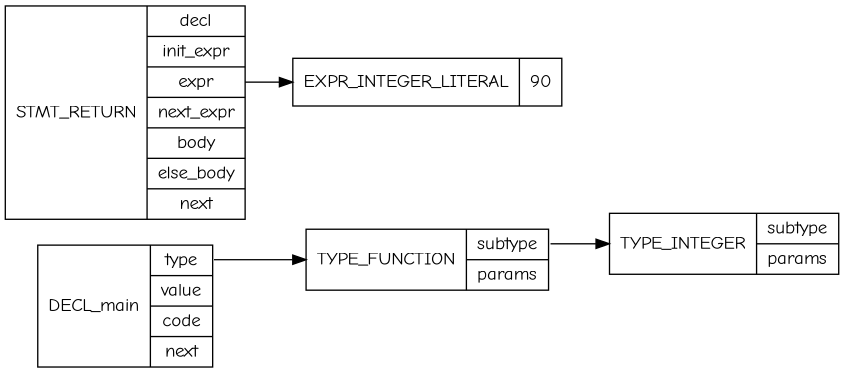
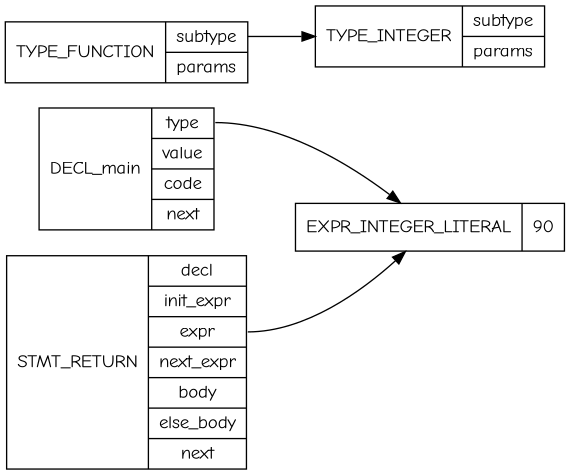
(253, 260) -> (308, 145)
